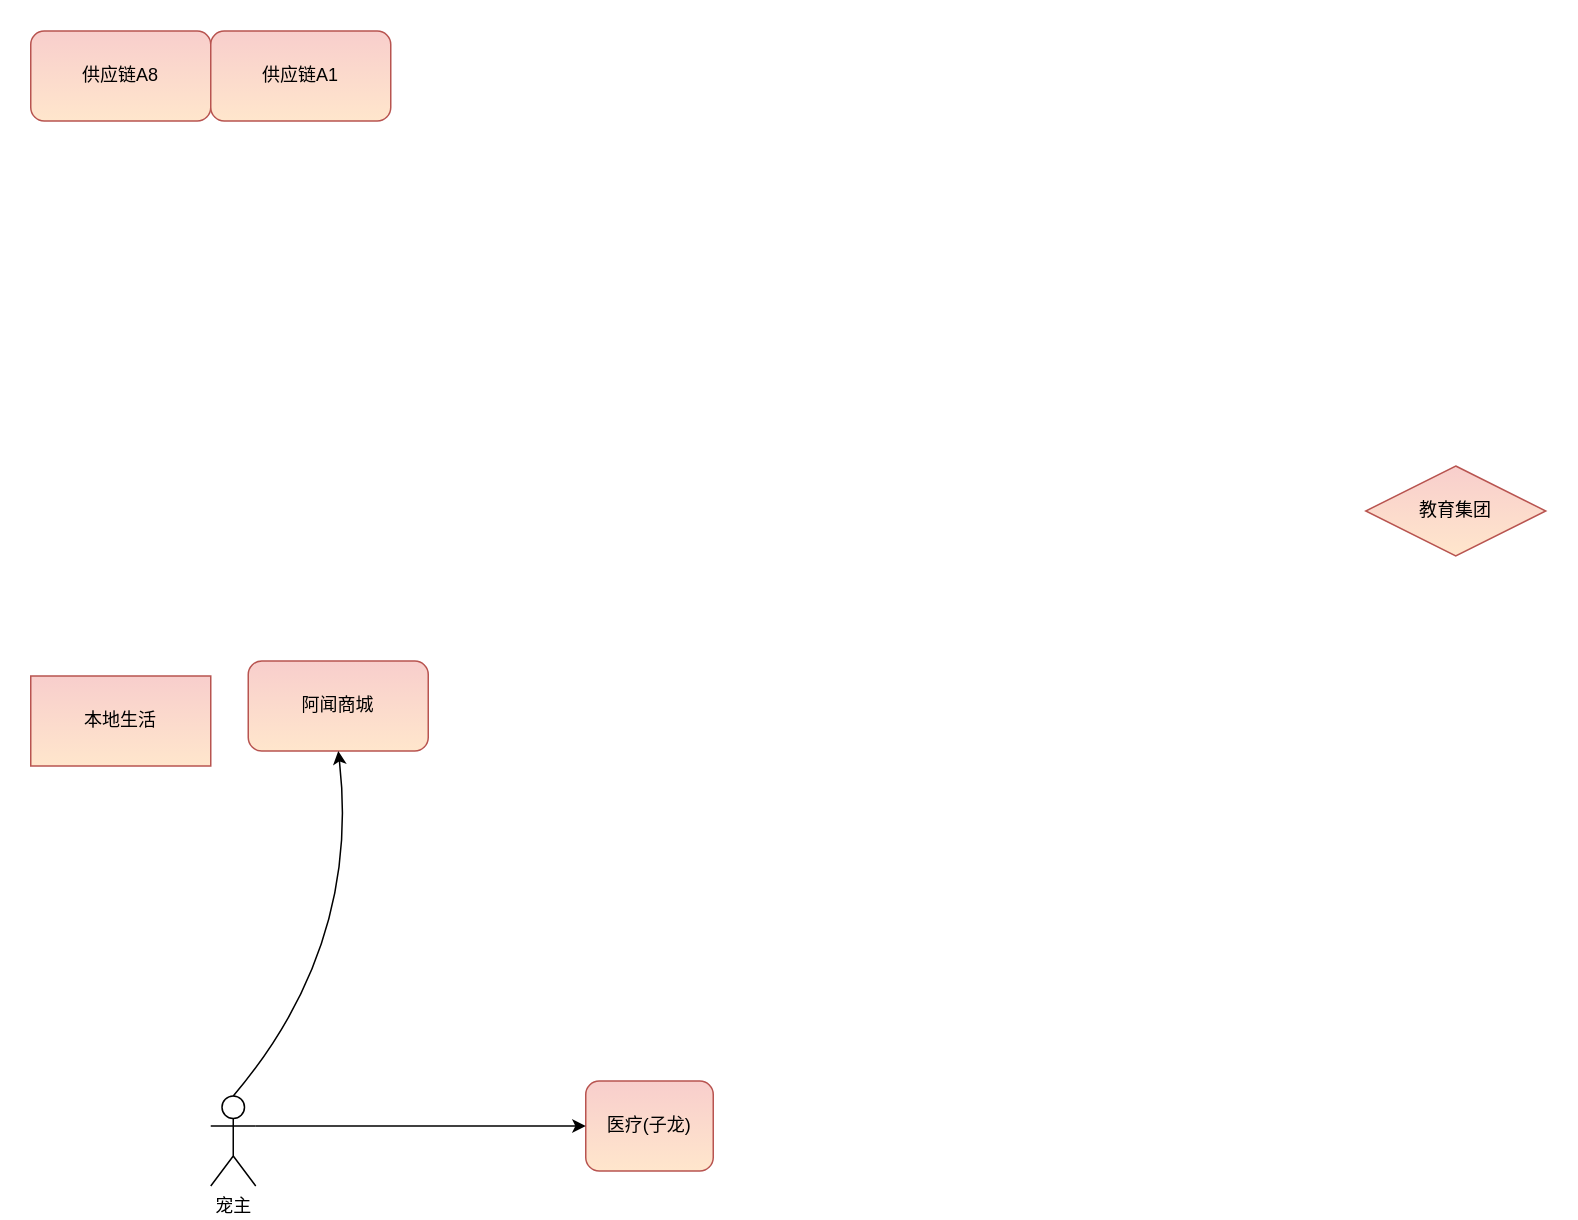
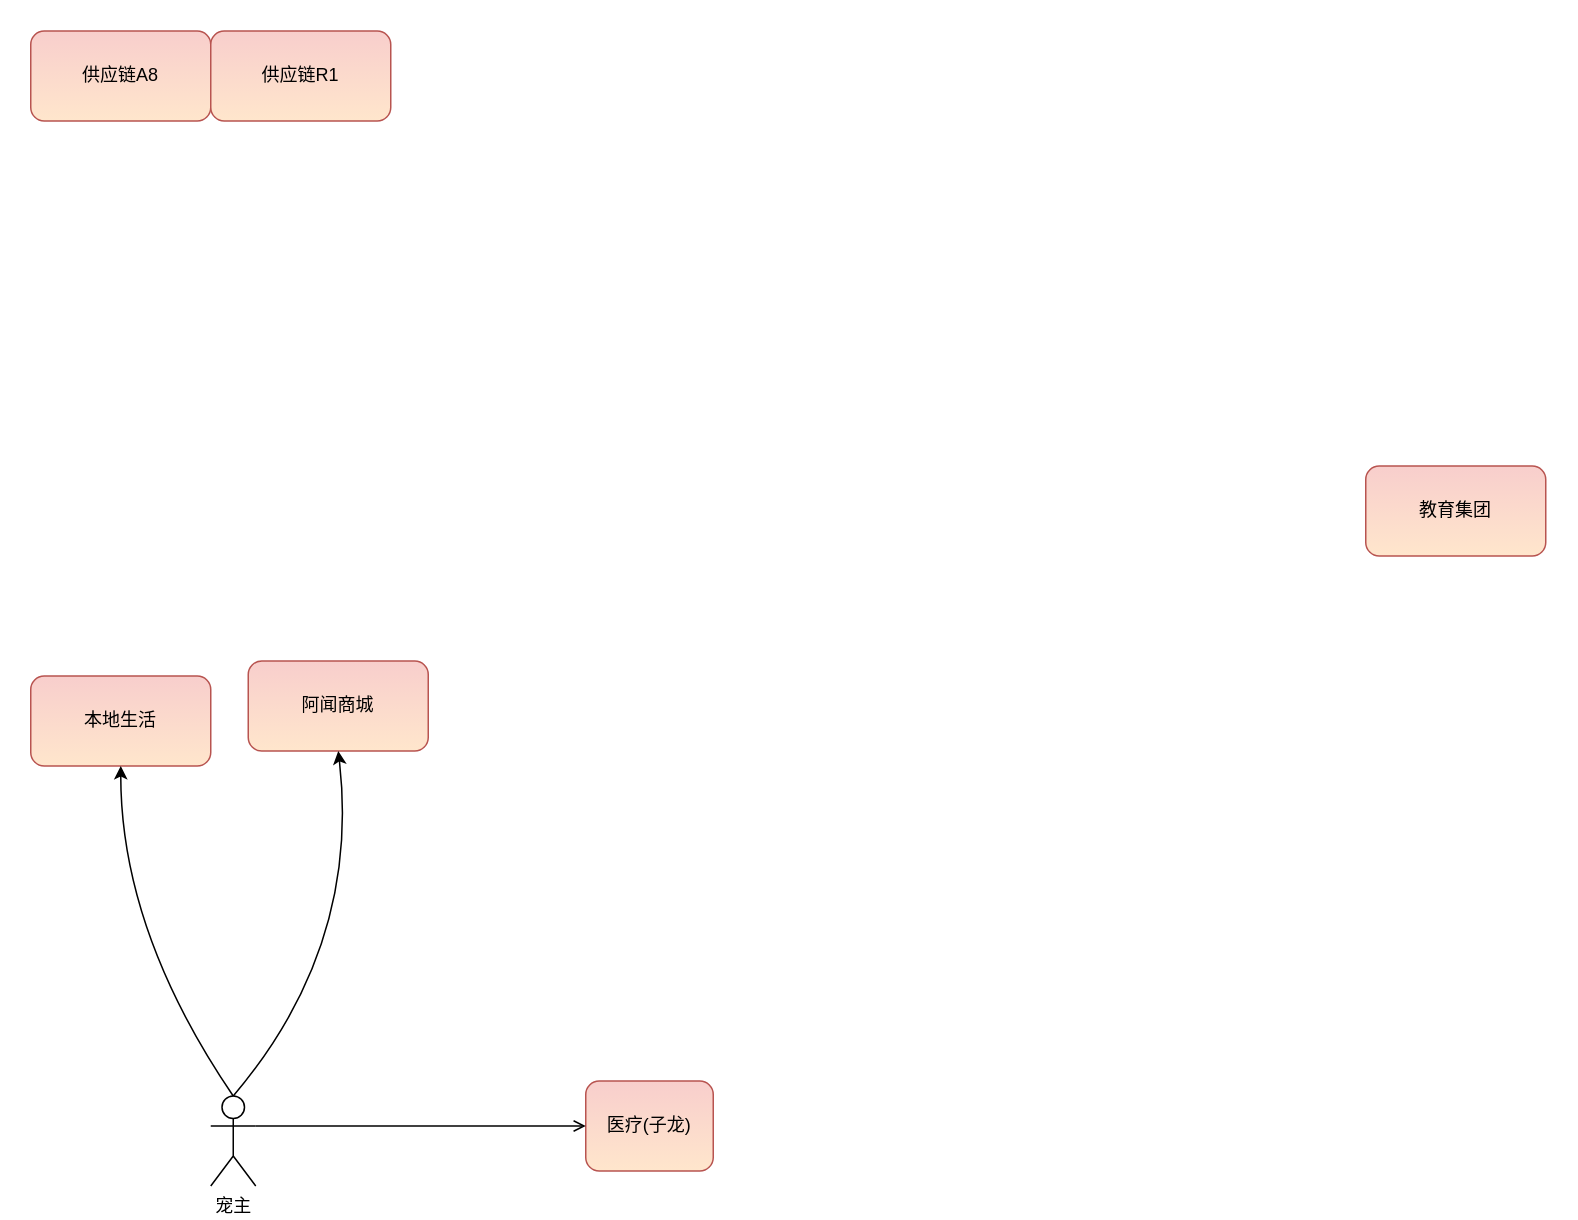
(301, 76) -> (301, 76)
(1456, 511) -> (1456, 511)
(121, 721) -> (121, 721)
none -> (153, 944)
(574, 1126) -> (576, 1126)
